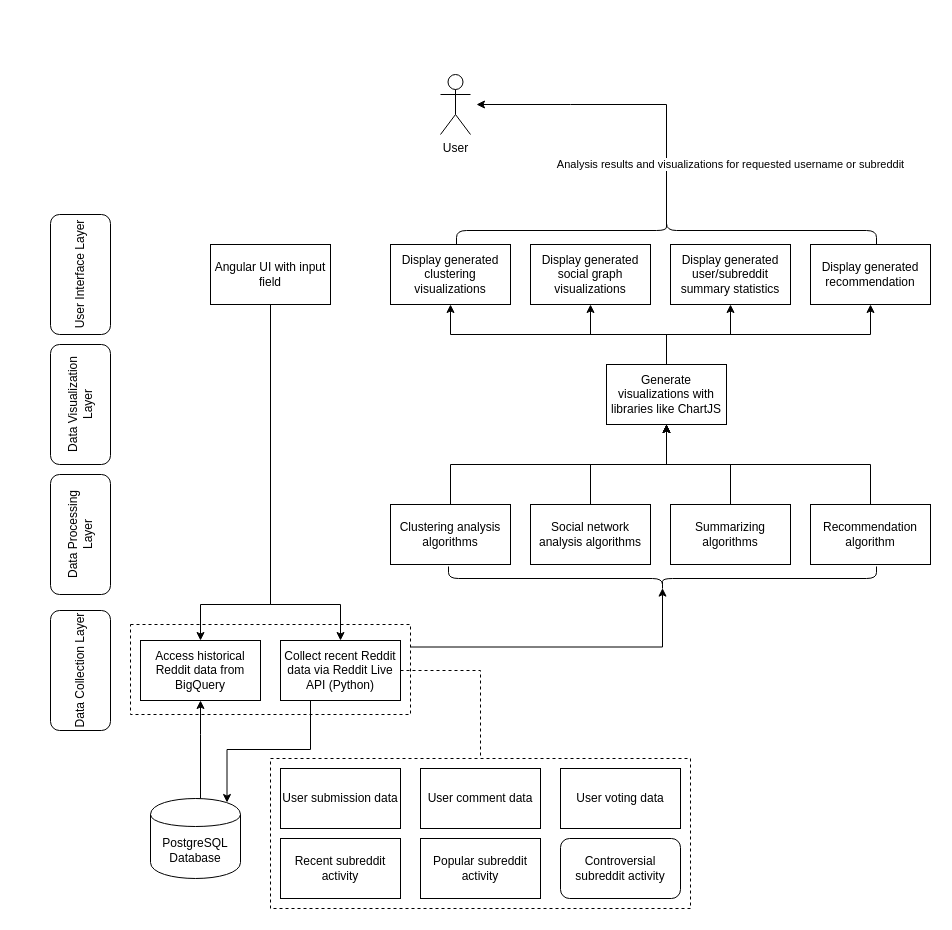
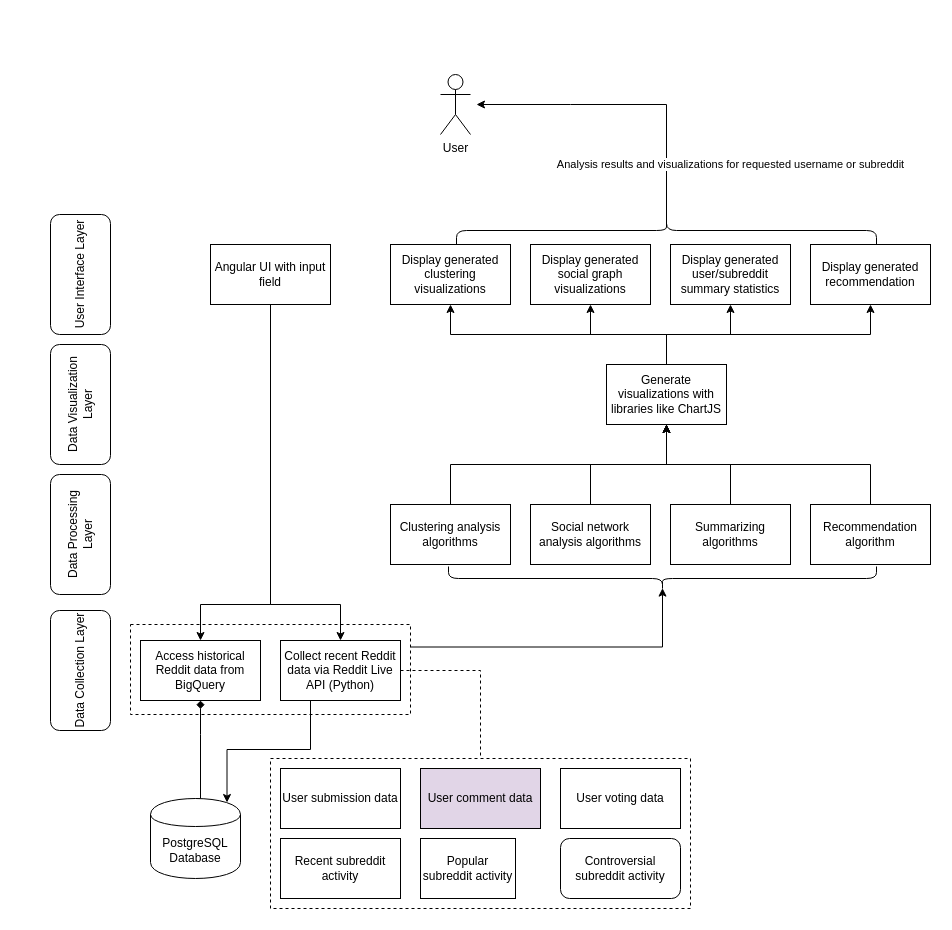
(201, 708) -> (201, 709)
(481, 799) -> (481, 799)
(481, 869) -> (468, 869)
